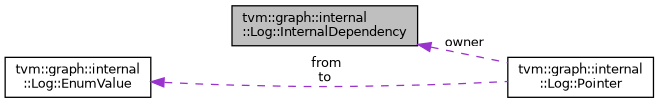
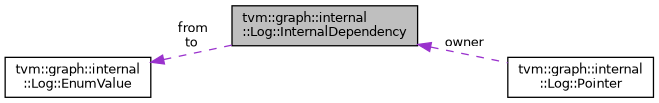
(336, 87) -> (198, 52)
